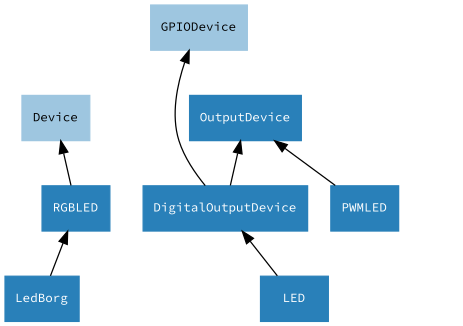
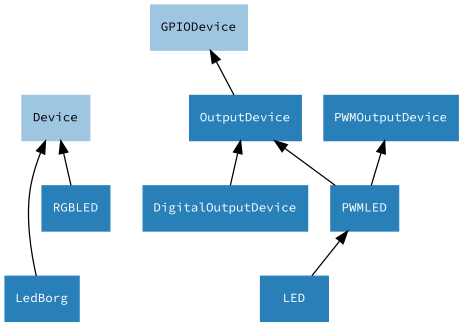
none -> (391, 118)
(176, 127) -> (225, 78)
(57, 259) -> (29, 214)
(264, 259) -> (326, 259)
